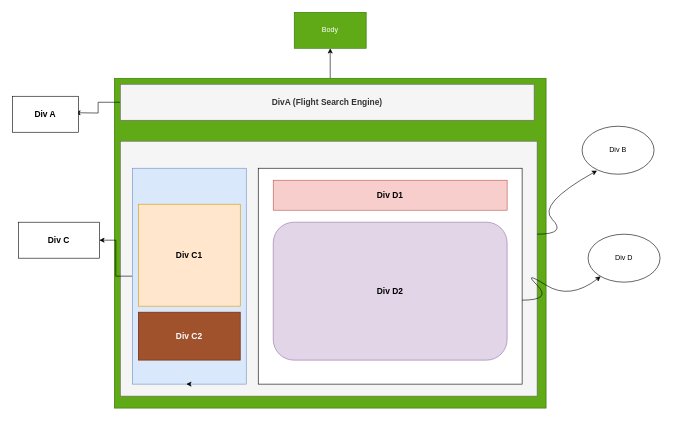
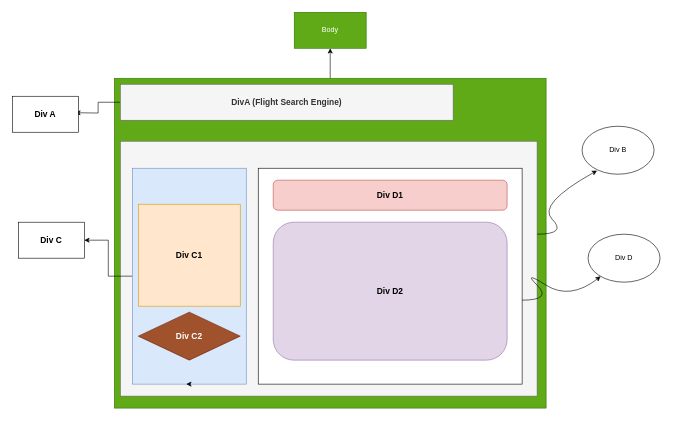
(327, 102) -> (287, 102)
(390, 195) -> (390, 195)
(59, 240) -> (51, 240)
(189, 336) -> (189, 336)
